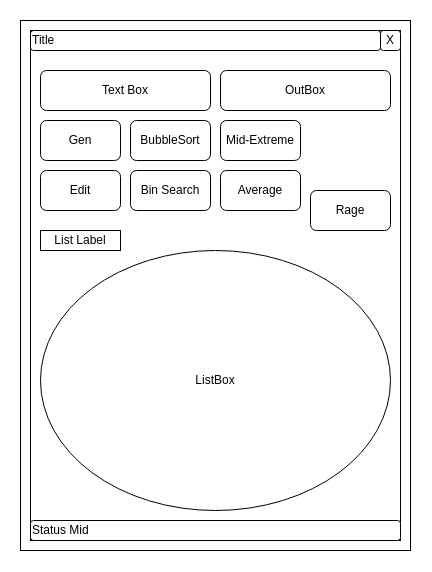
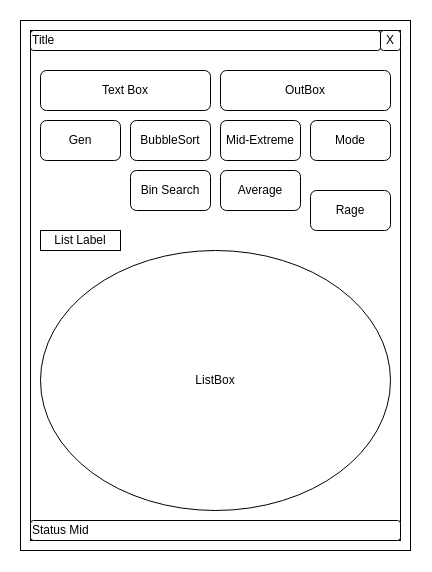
none -> (351, 141)
(81, 191) -> none
